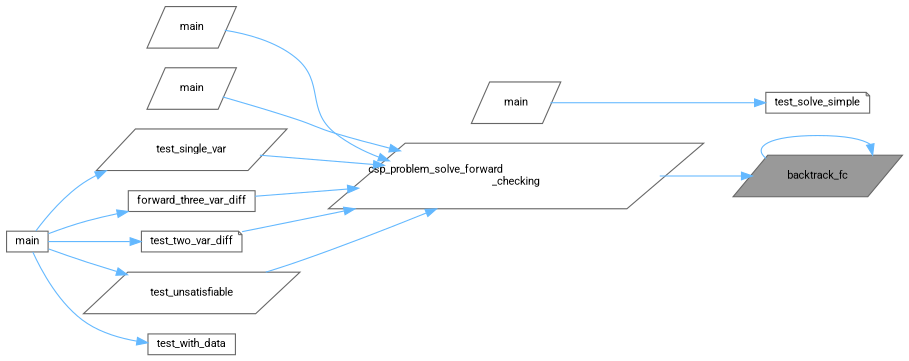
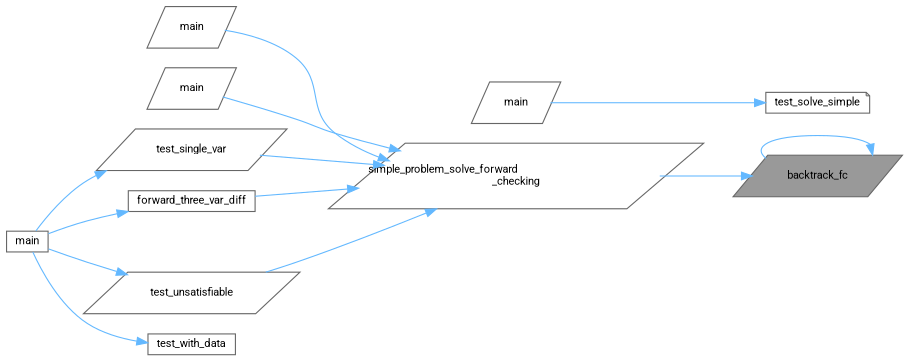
(516, 176) -> (516, 176)
(192, 242) -> none
